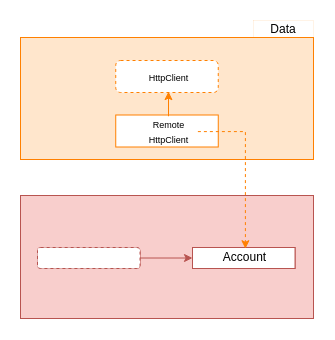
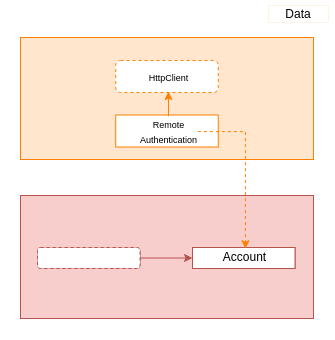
(284, 29) -> (299, 14)
(169, 132) -> (169, 132)
